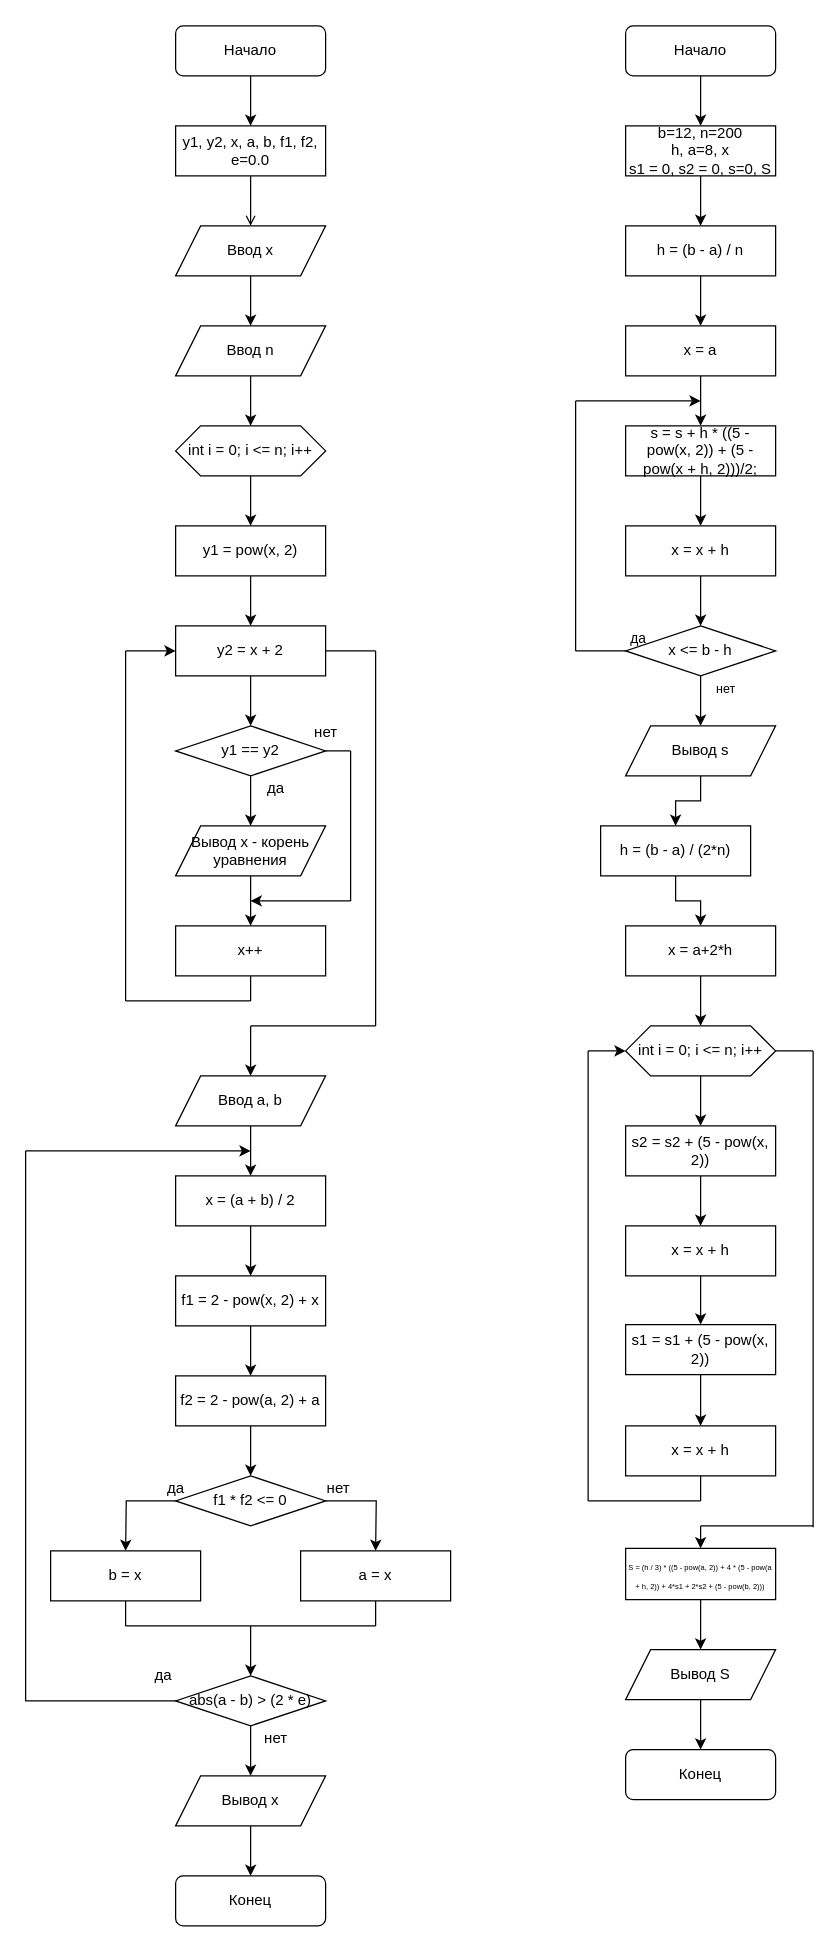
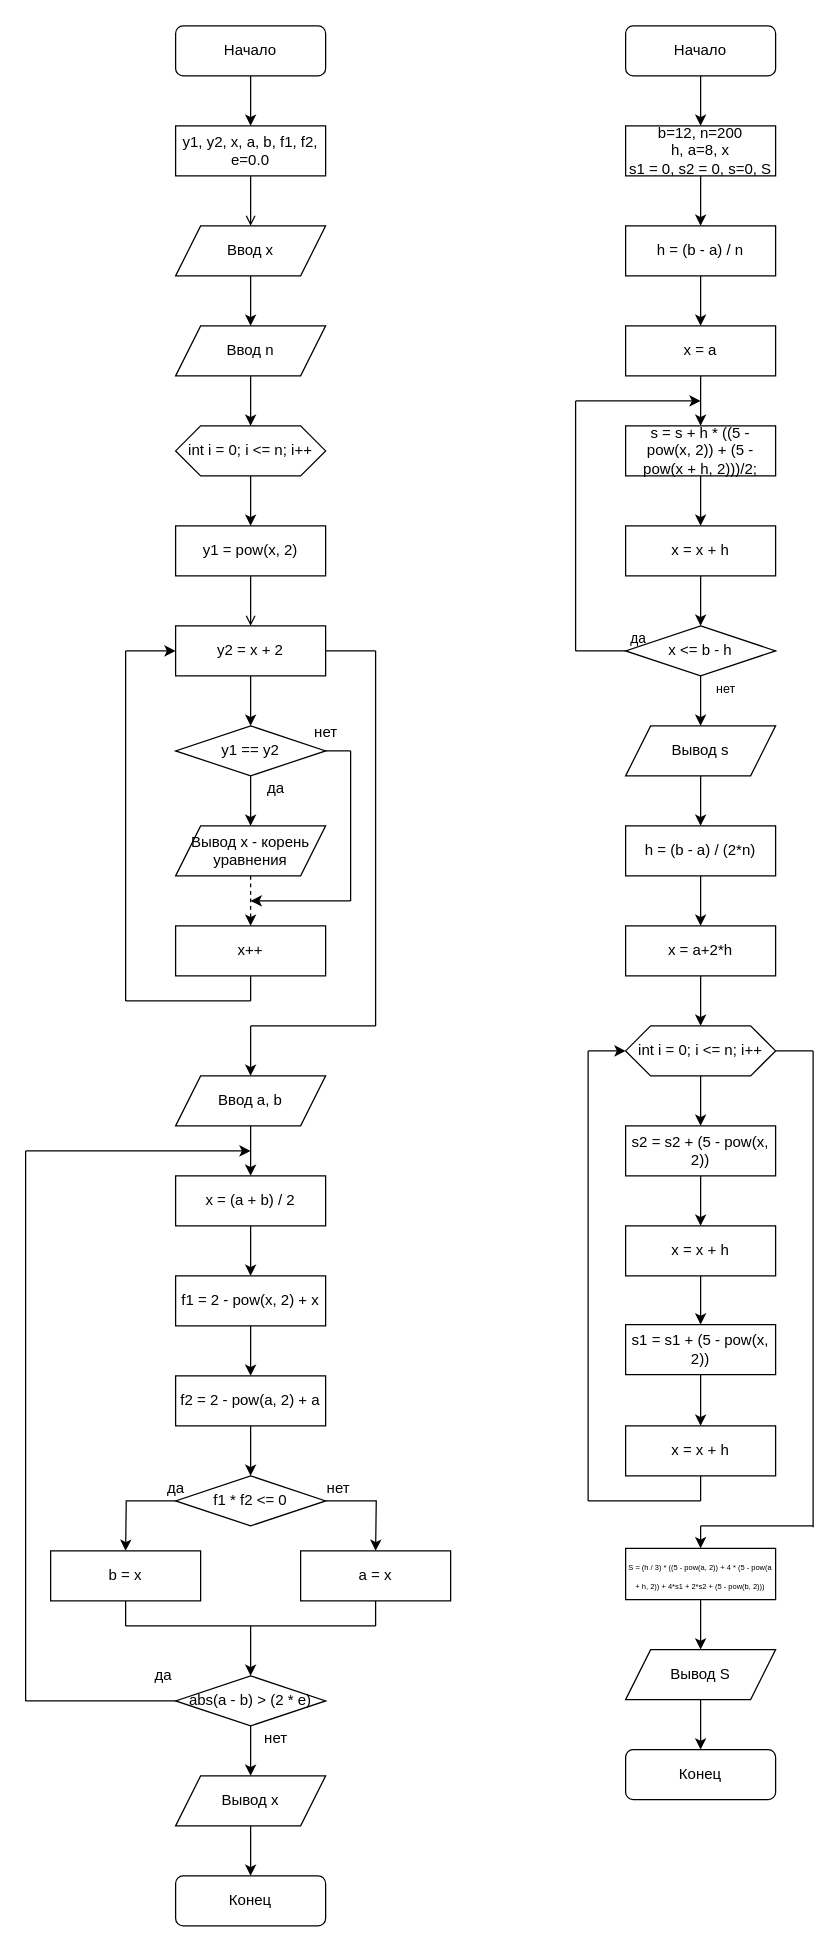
(251, 616) -> (251, 618)
(676, 851) -> (701, 851)
(251, 896) -> (251, 896)
